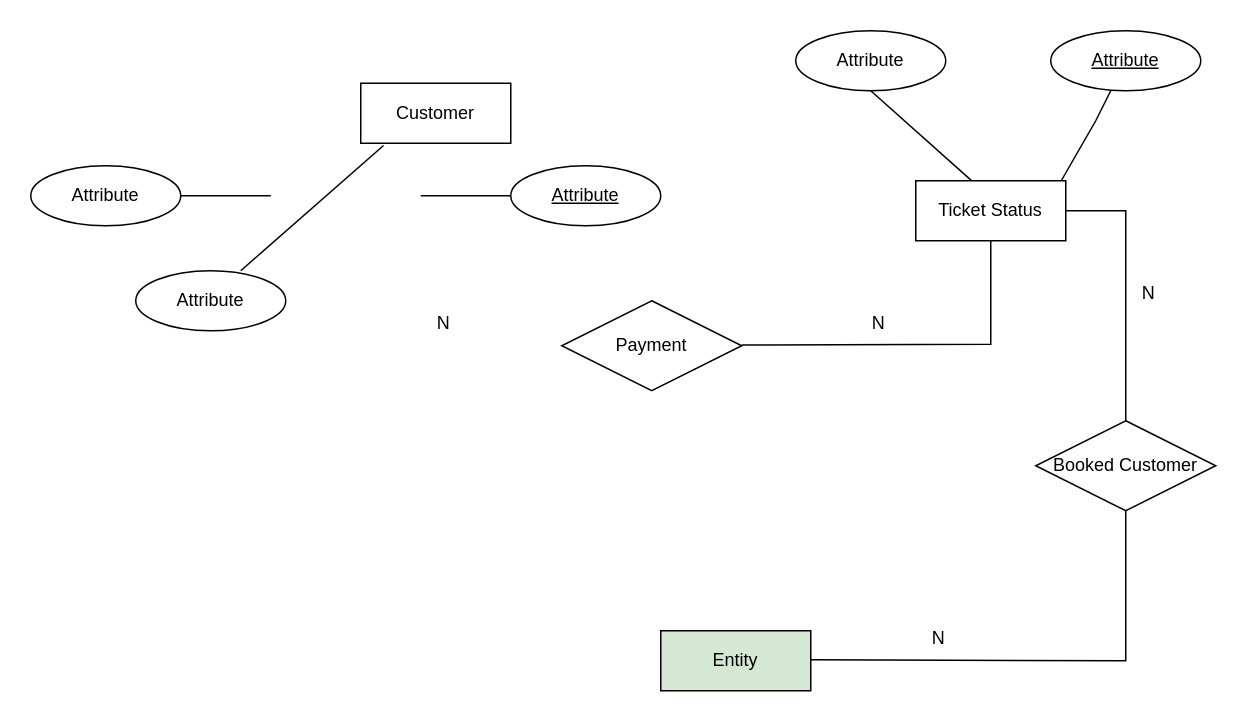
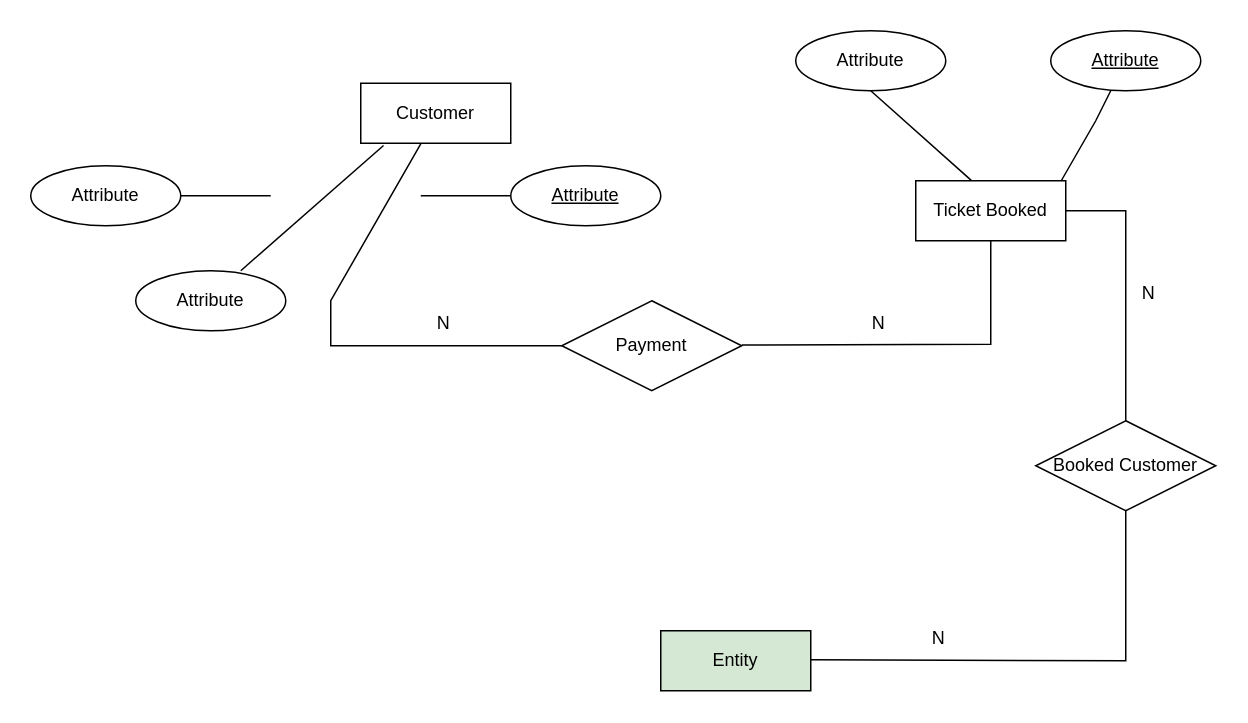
(991, 211) -> (991, 211)
none -> (333, 346)
